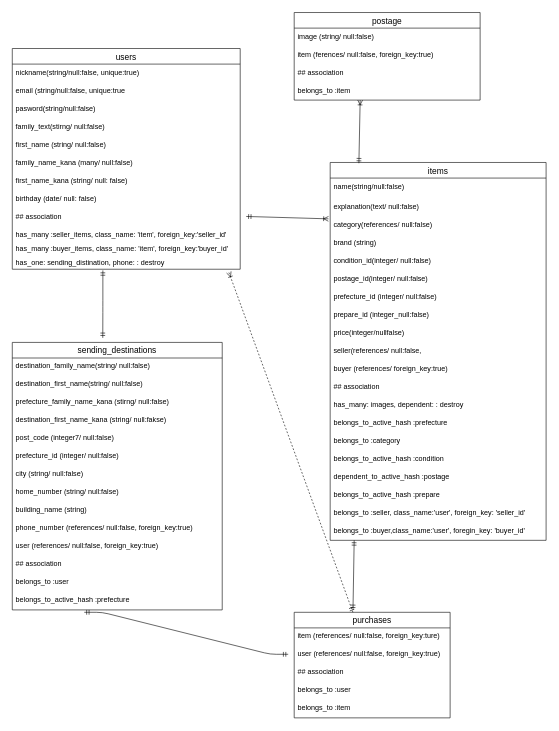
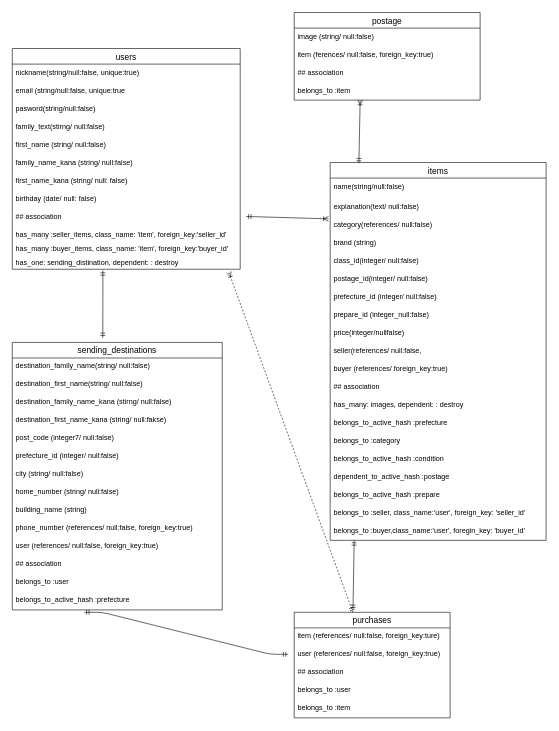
(79, 162) -> (82, 162)
(392, 260) -> (385, 260)
(97, 263) -> (105, 263)
(104, 402) -> (104, 402)
